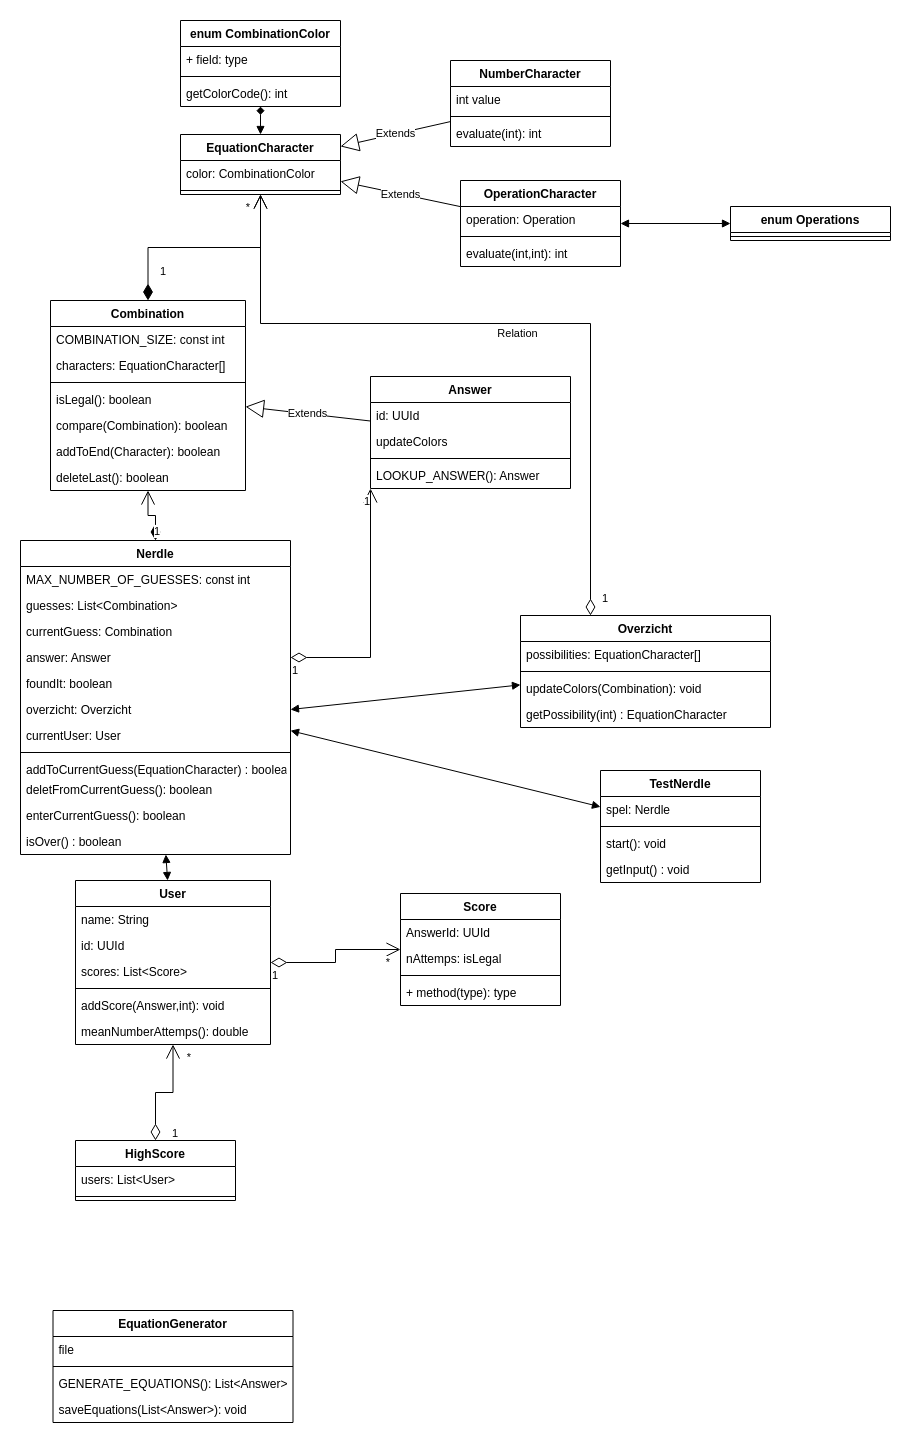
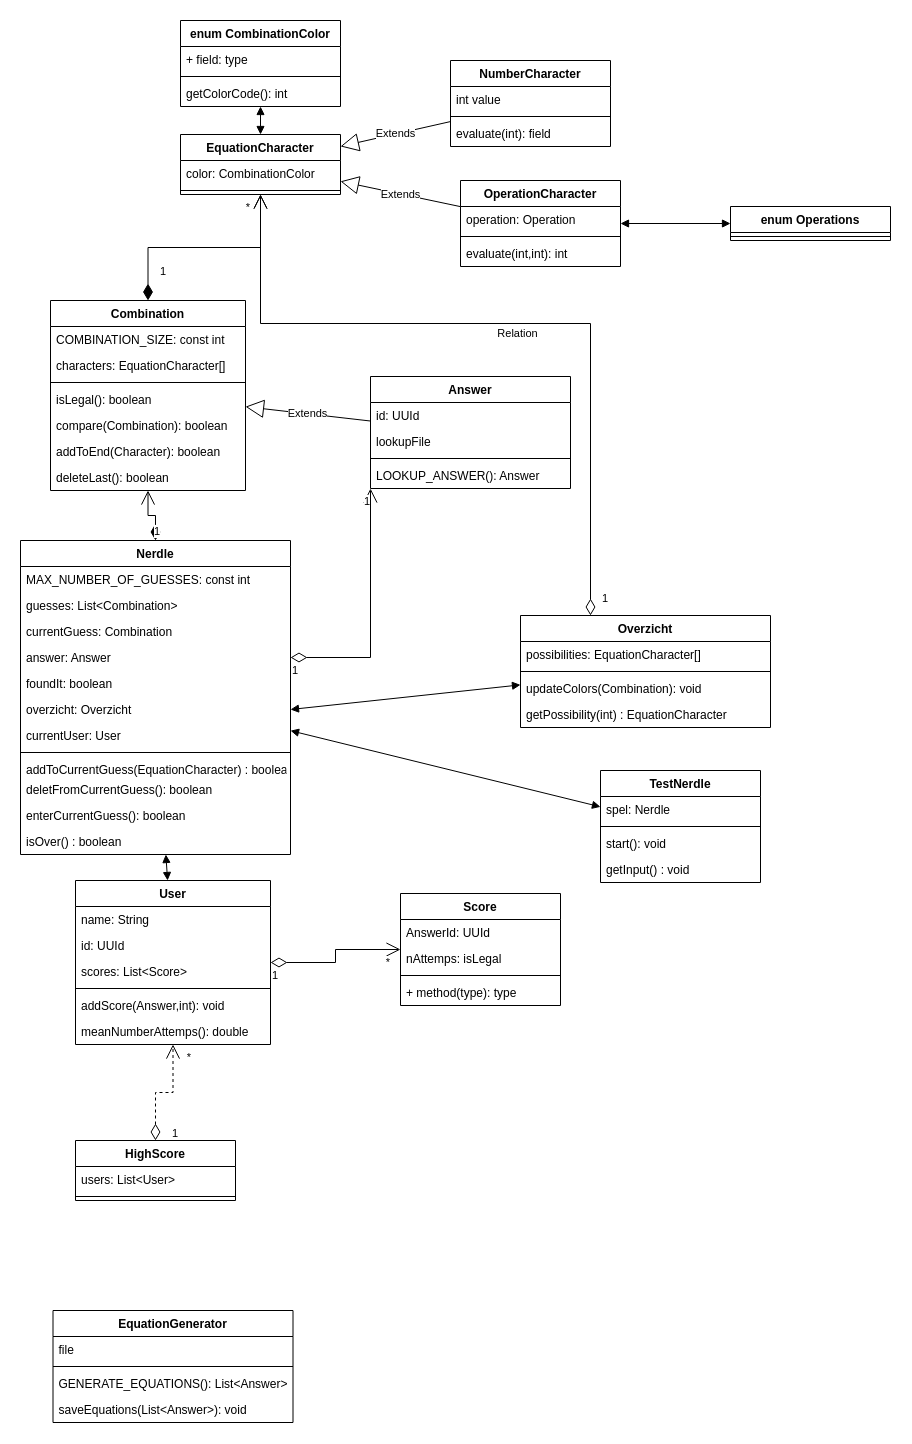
(261, 115) -> (261, 116)
(509, 134) -> (514, 134)
(415, 442) -> (405, 442)
(170, 1093) -> (170, 1093)
